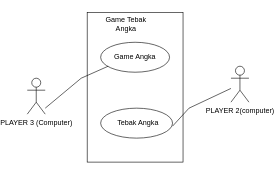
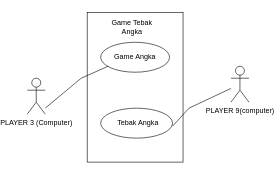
(126, 24) -> (132, 27)
(241, 111) -> (241, 111)
